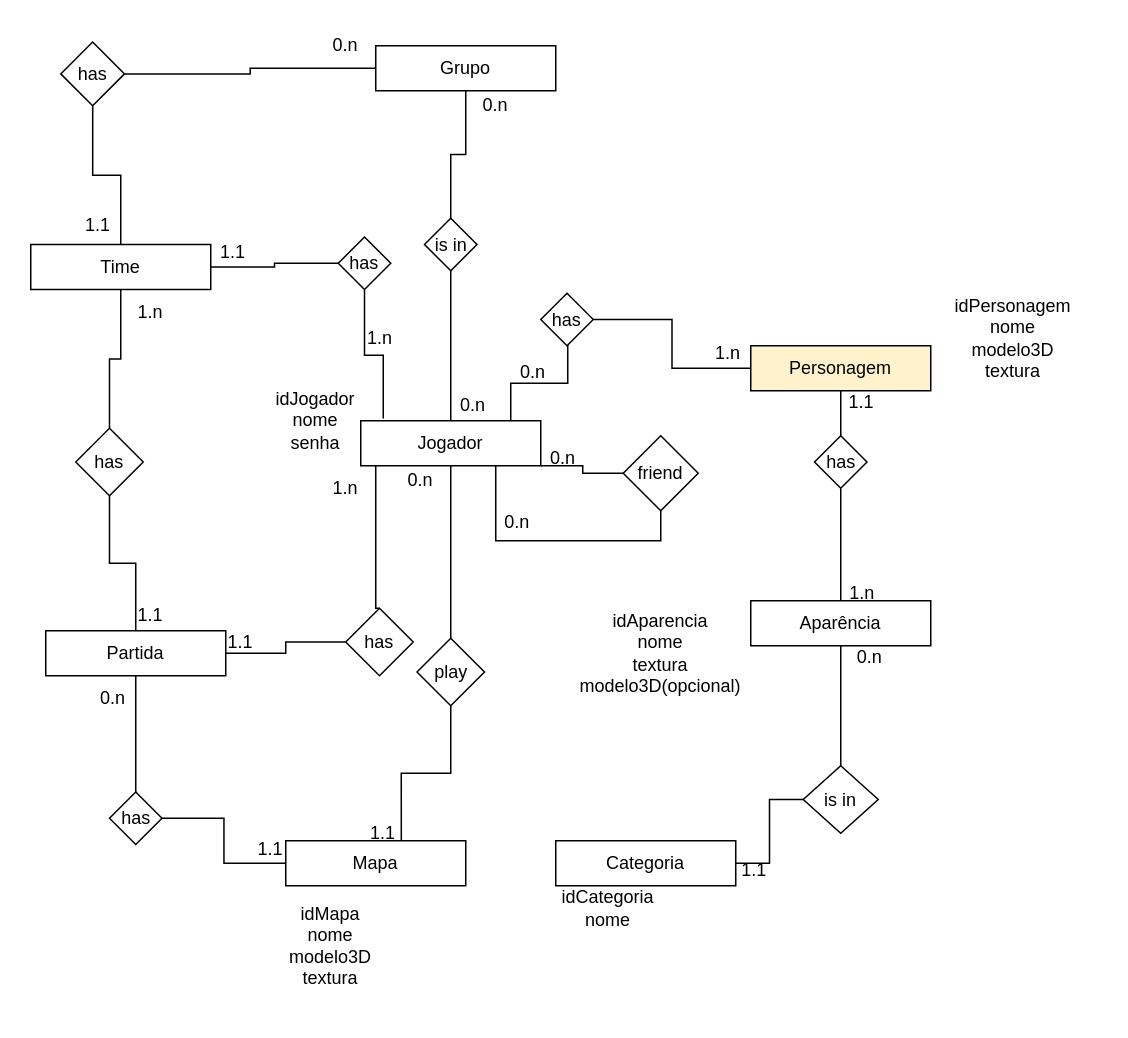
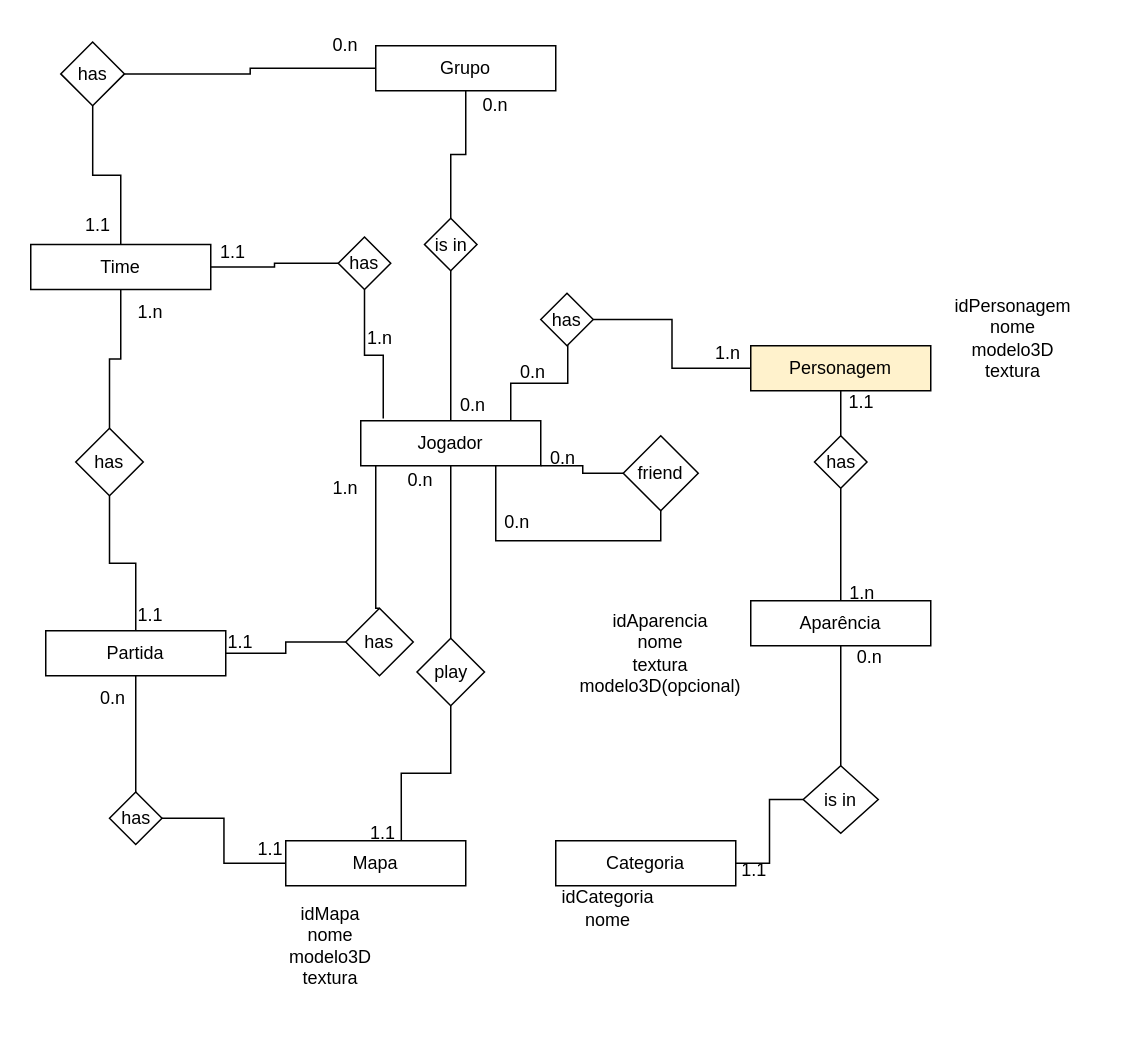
(316, 421) -> none
